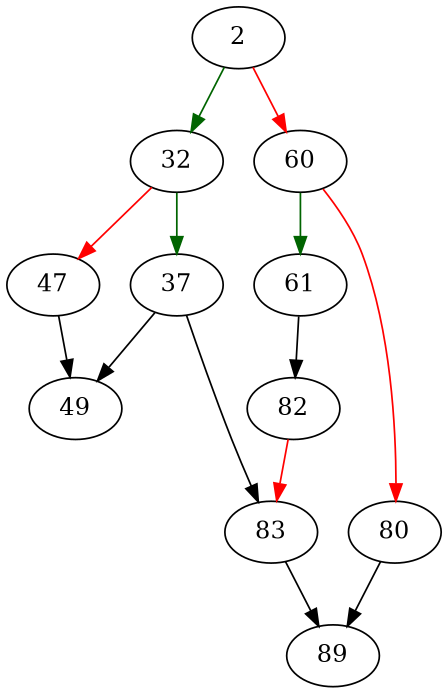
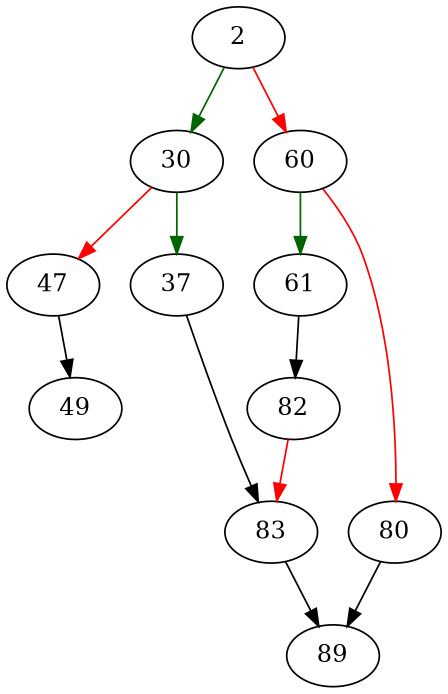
(177, 161) -> (177, 161)
(132, 340) -> none
